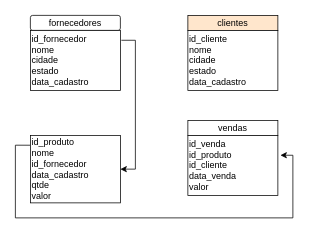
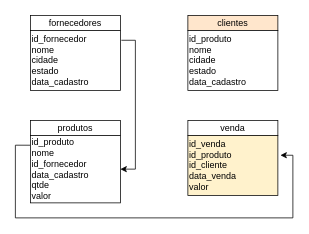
(75, 23) -> (75, 23)
(222, 60) -> (222, 60)
none -> (75, 128)
(233, 128) -> (233, 128)
(233, 165) -> (233, 165)
